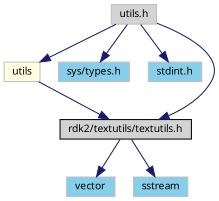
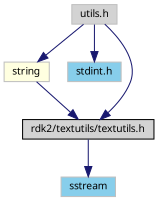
(22, 72) -> (27, 72)
(94, 72) -> none
(91, 187) -> none
